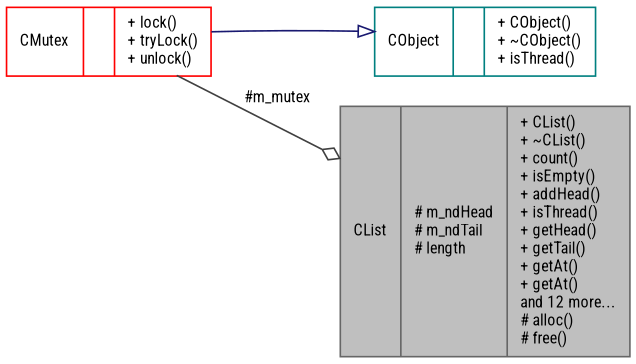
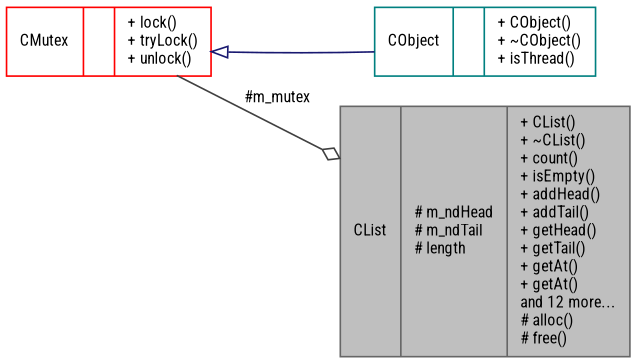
(285, 31) -> (301, 53)
(560, 213) -> (555, 213)
